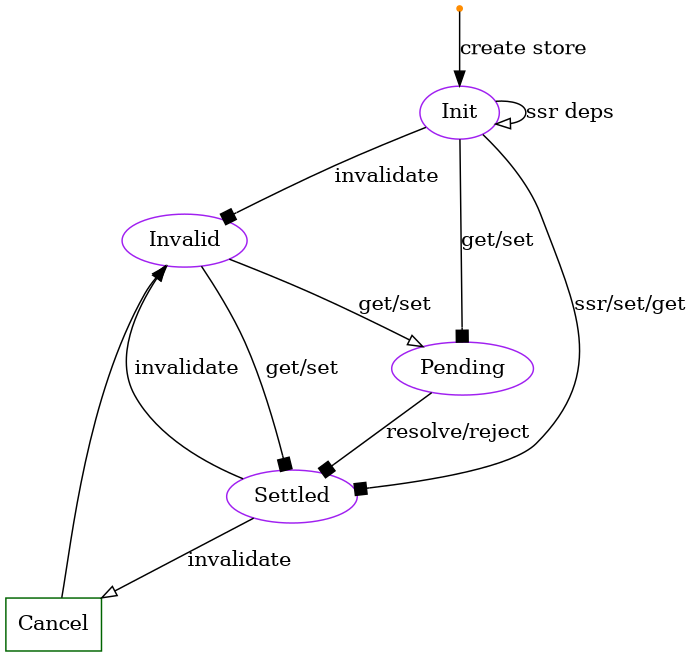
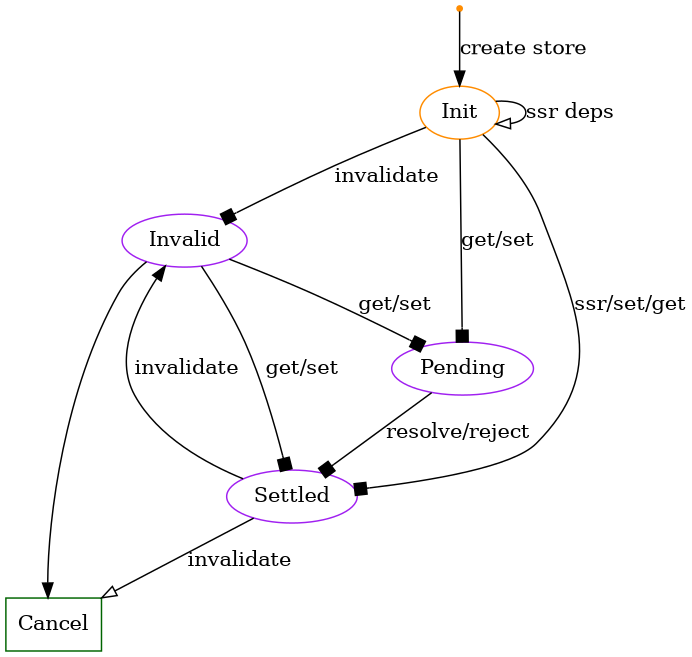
(460, 113) -> (460, 113)
(320, 297) -> (320, 297)
(93, 432) -> (72, 413)
